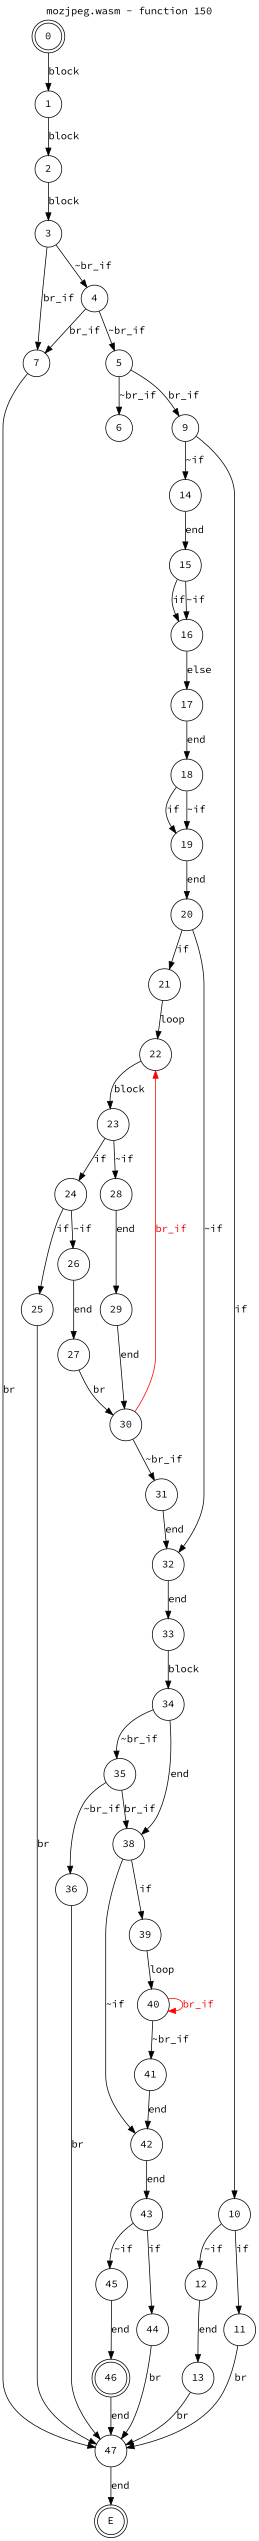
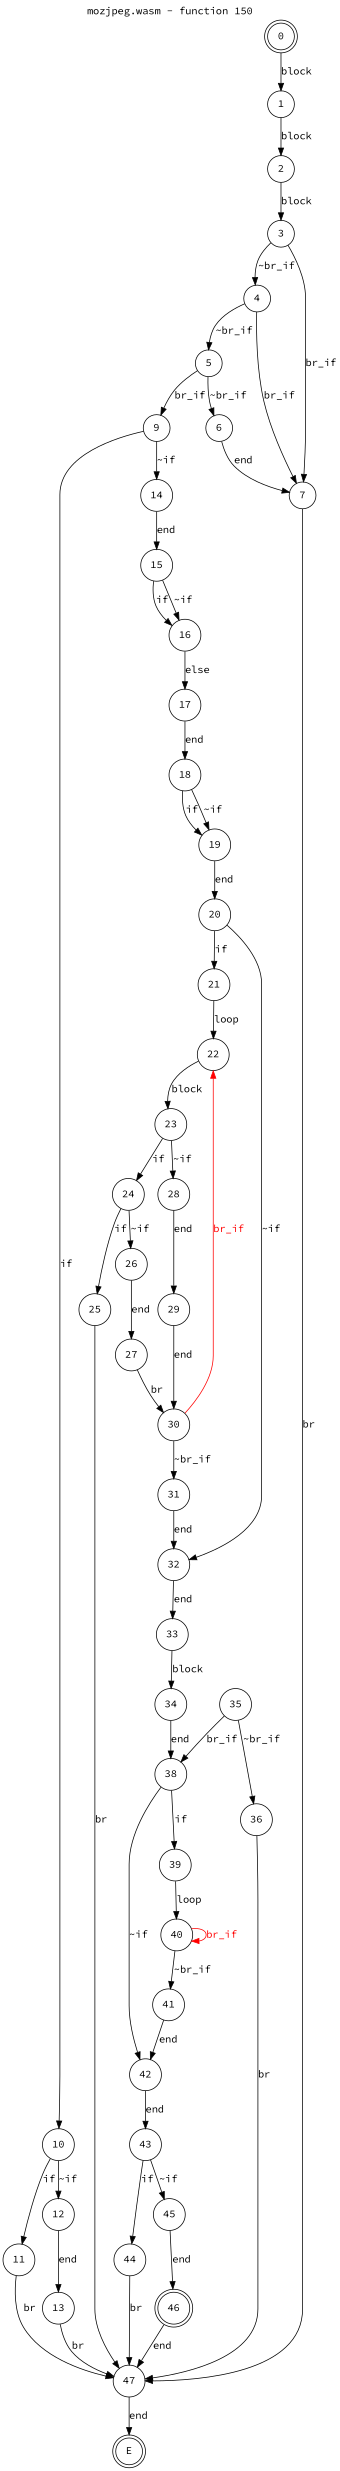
none -> (244, 475)
(128, 1725) -> none
